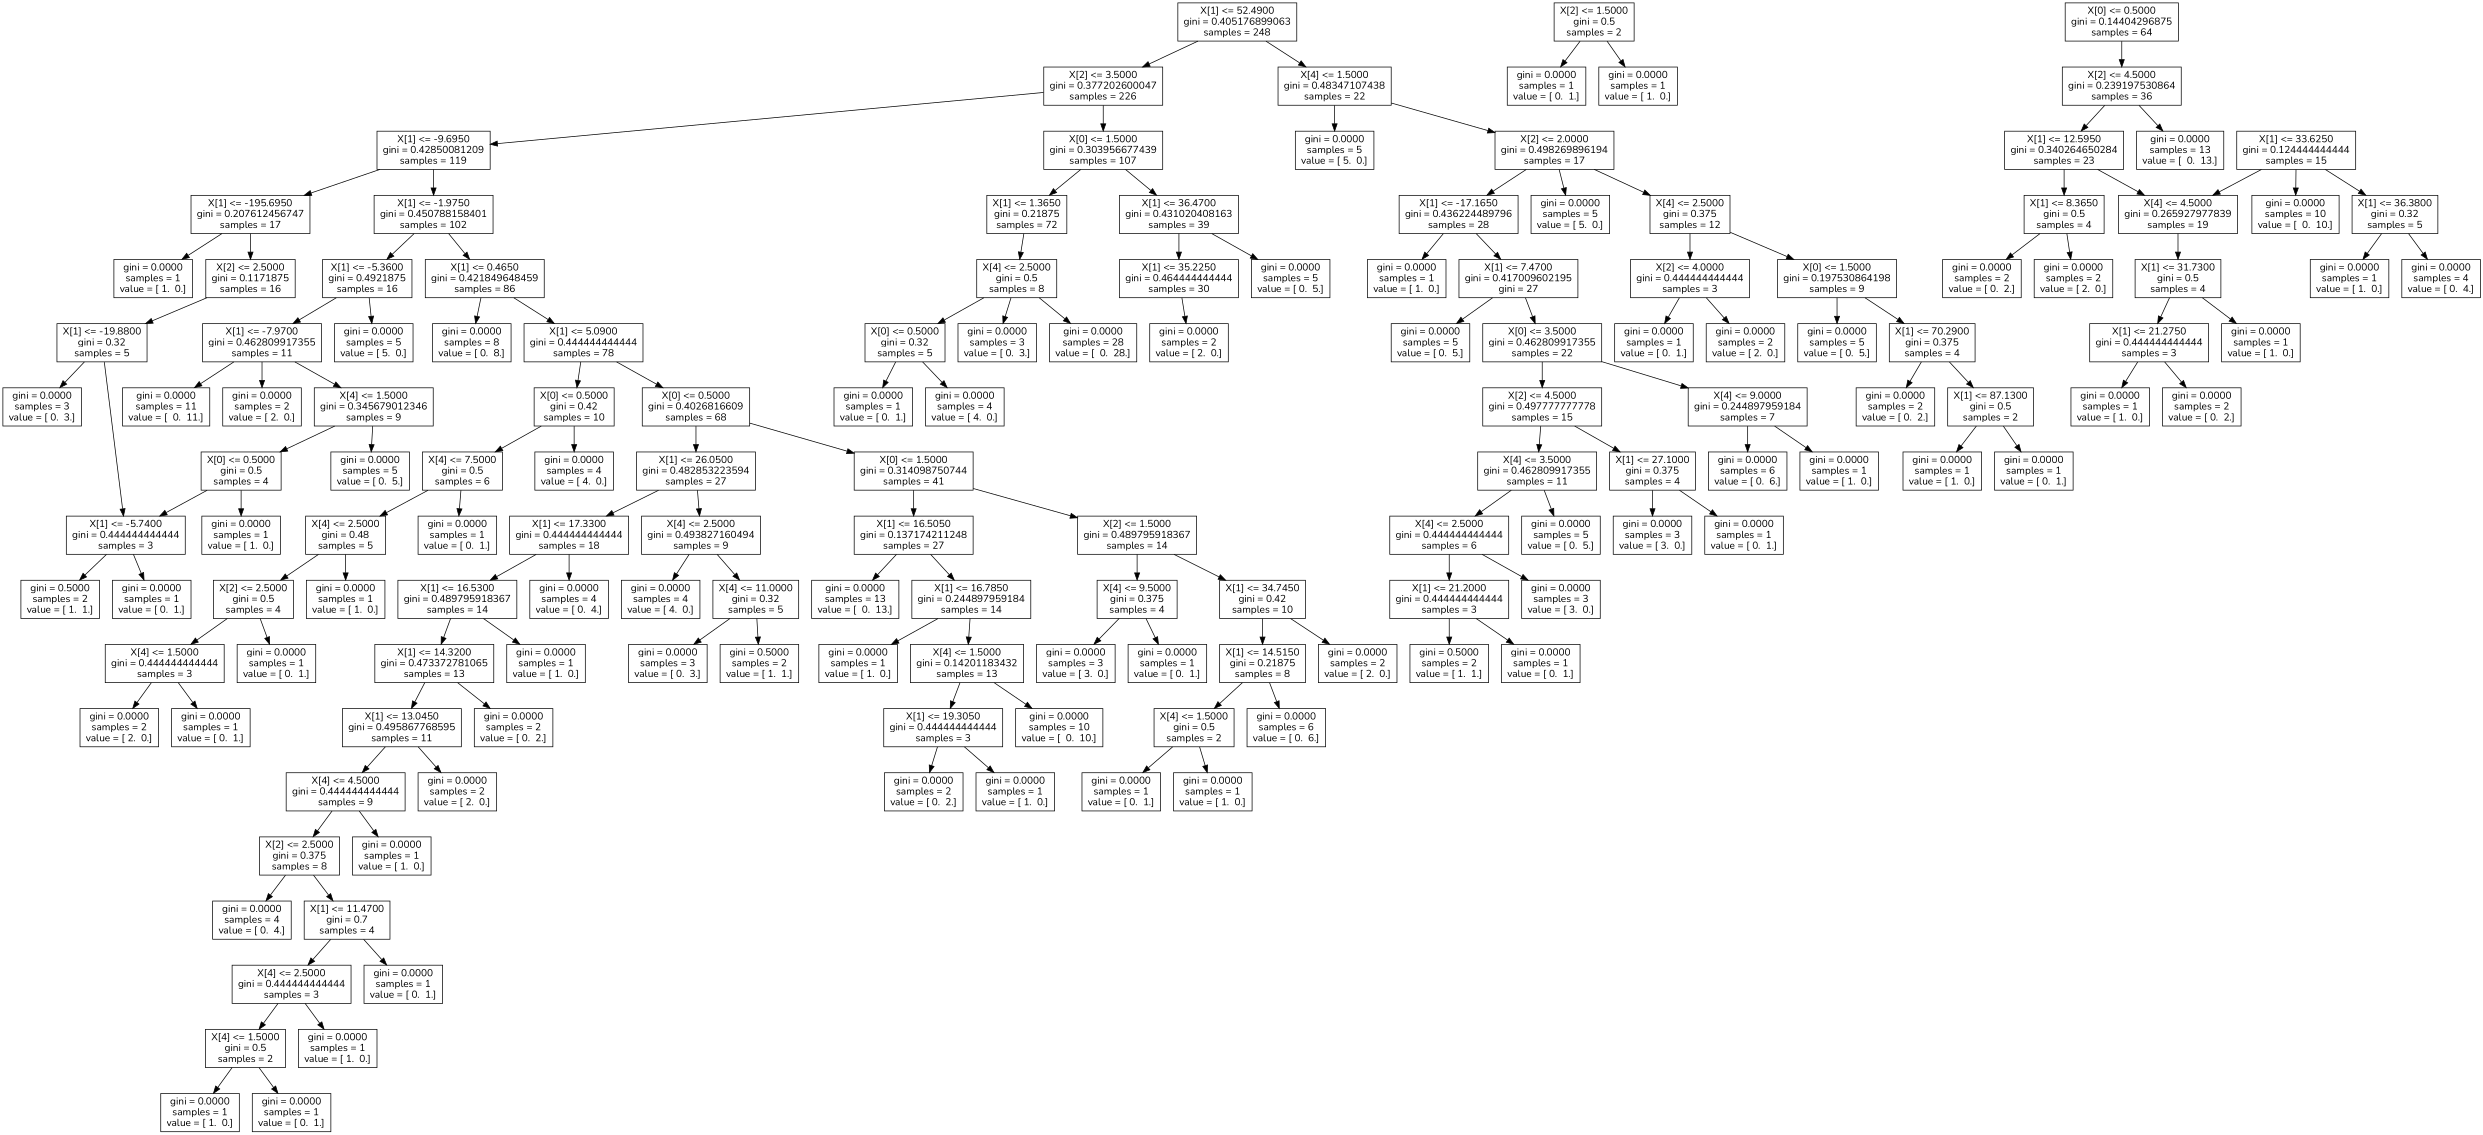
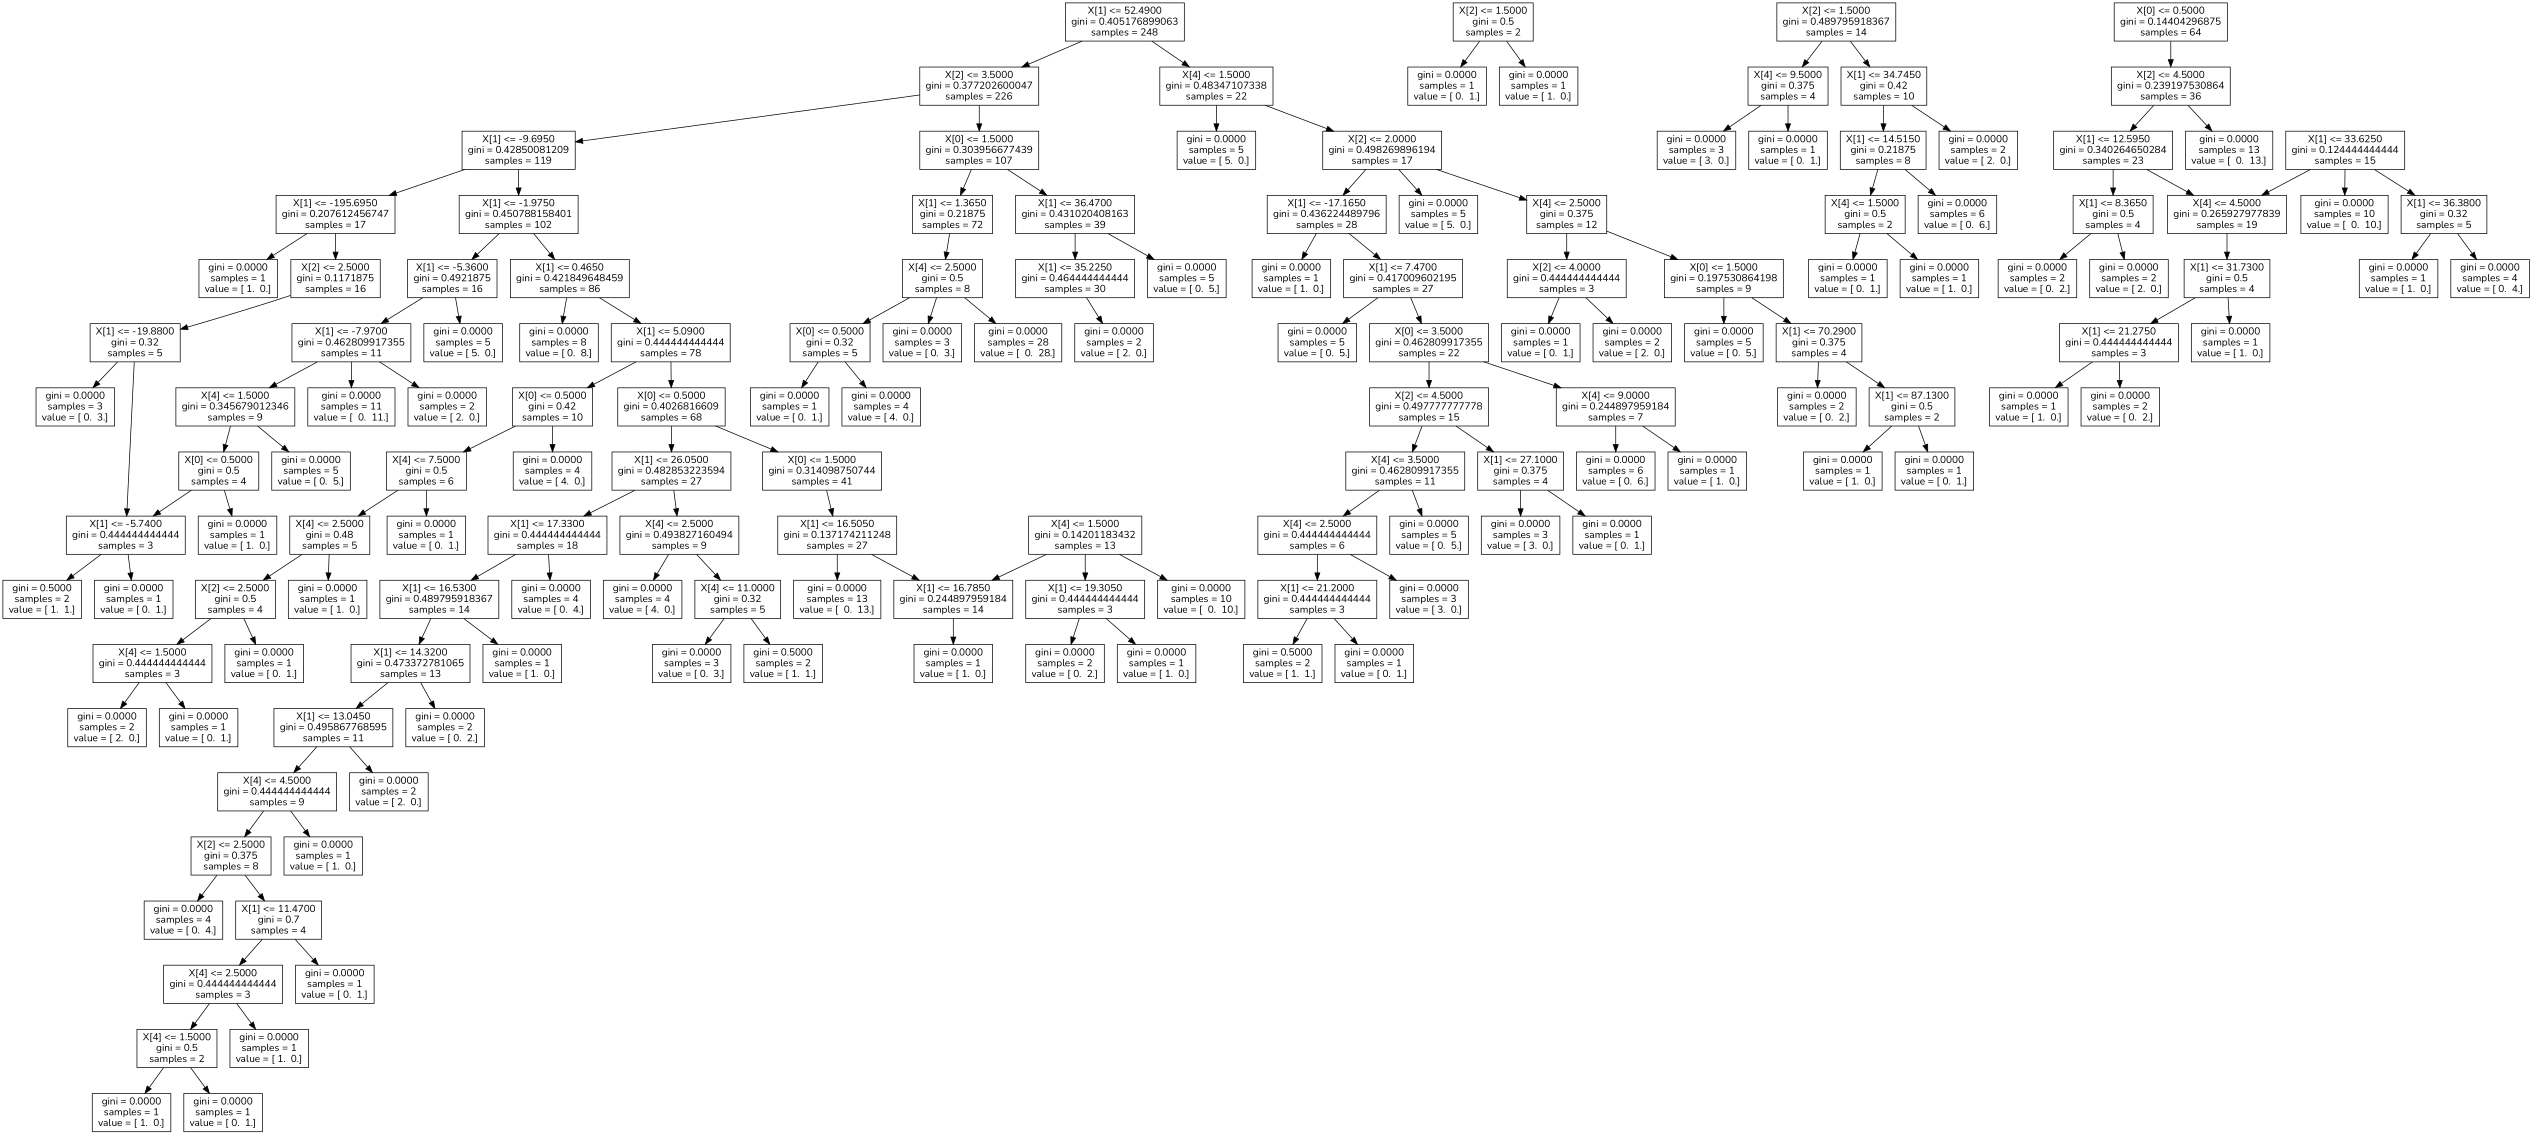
(1335, 86) -> (1216, 86)
(1518, 279) -> (1403, 279)
(1022, 502) -> none
(969, 628) -> (1022, 566)
